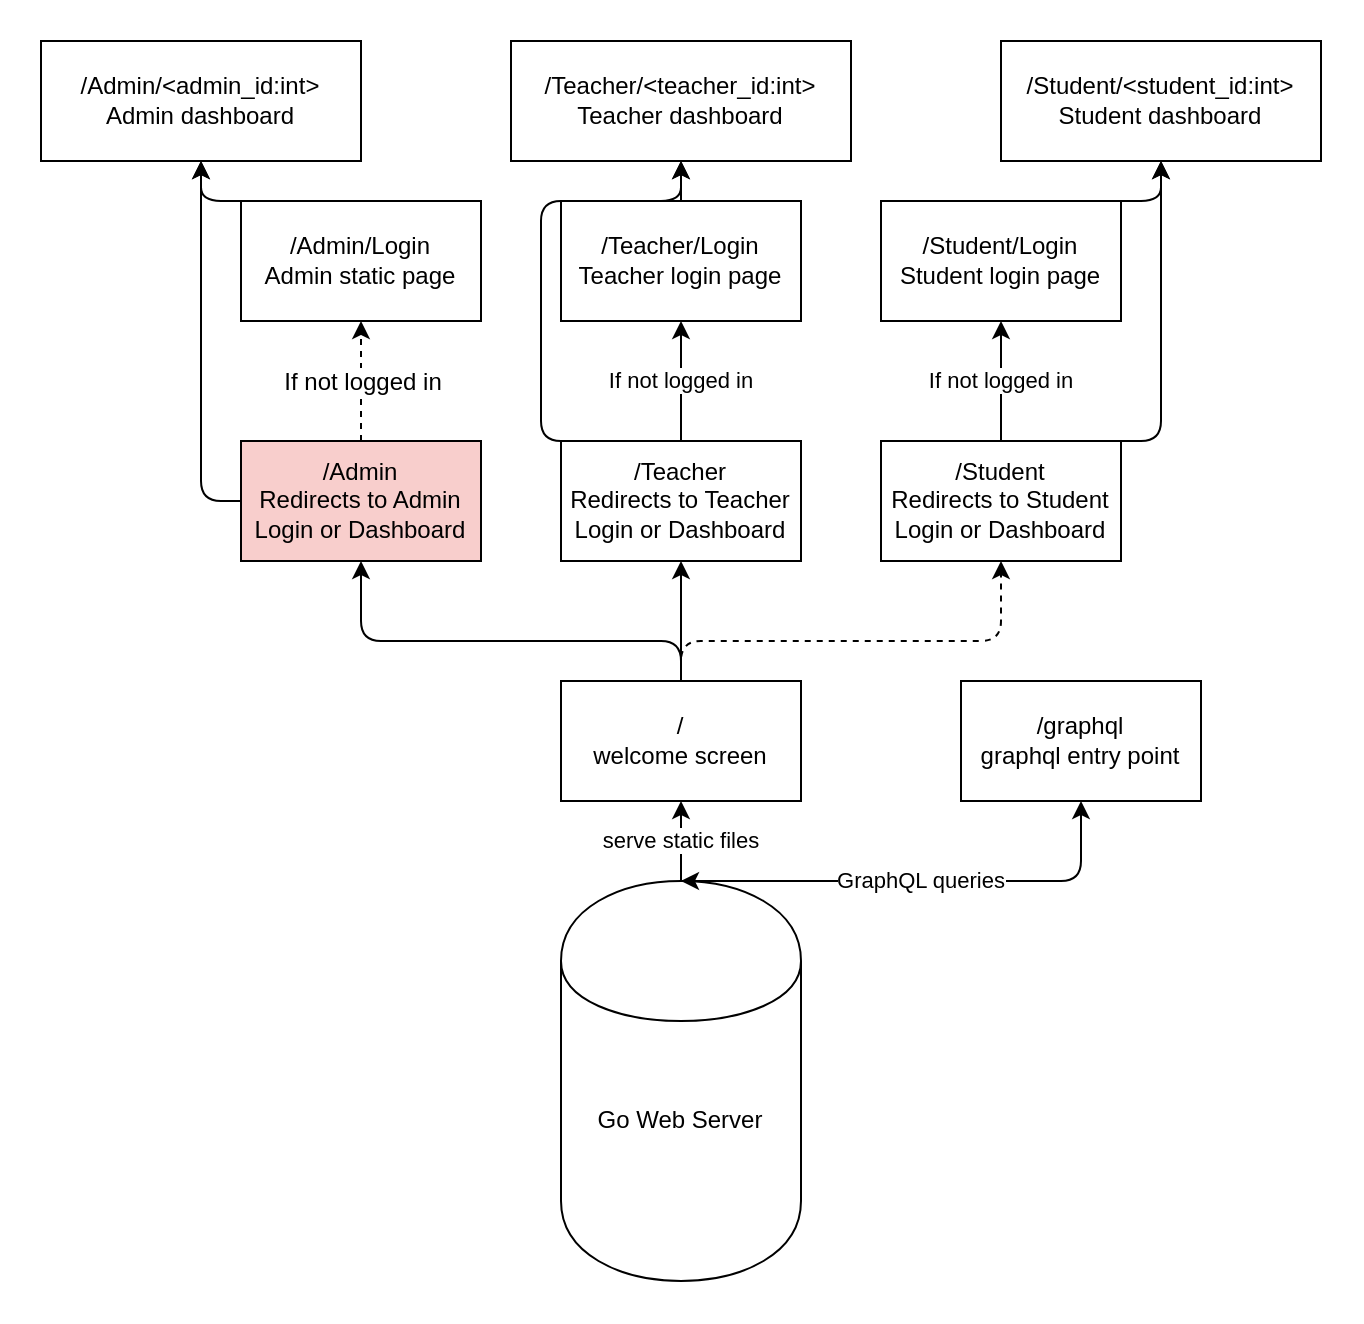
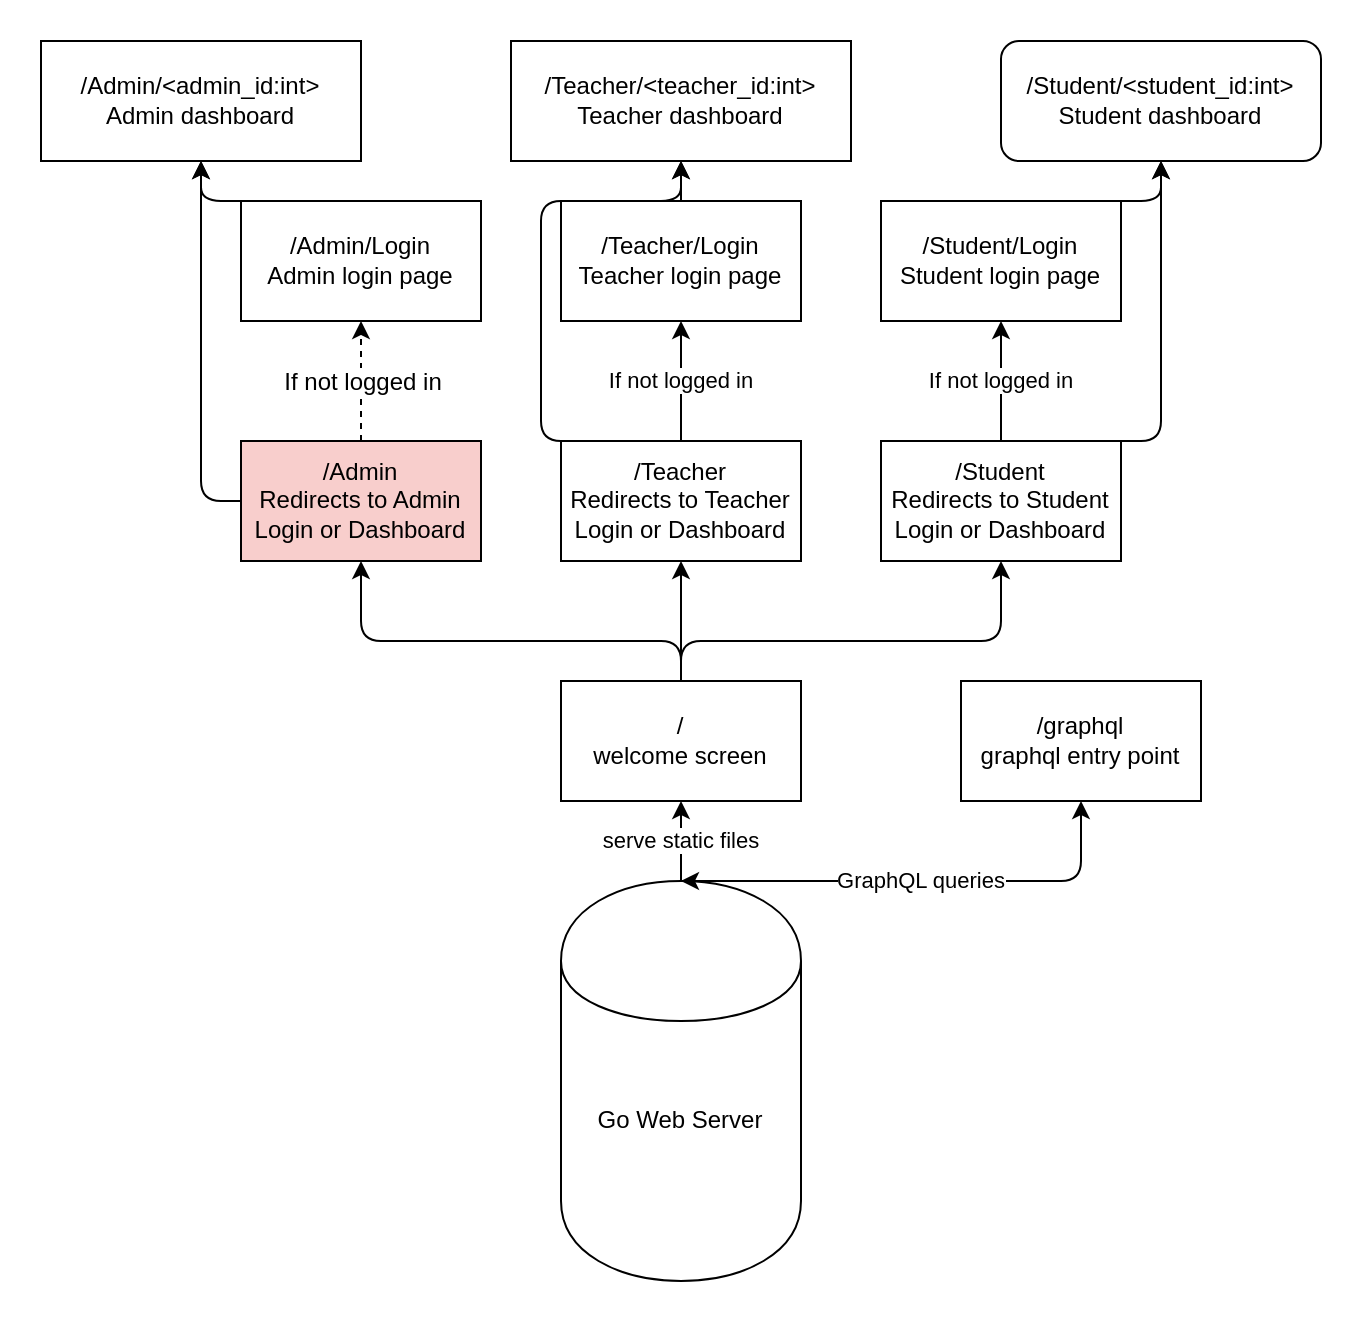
(1161, 101) -> (1161, 101)
(361, 261) -> (361, 261)
(869, 641) -> (869, 641)
